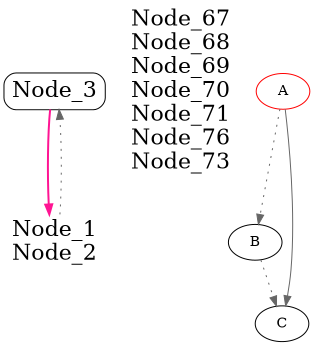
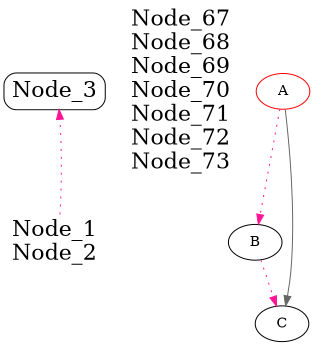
(181, 91) -> (181, 91)
(48, 157) -> none
(270, 162) -> (270, 162)
(61, 167) -> (61, 167)
(267, 278) -> (267, 278)
